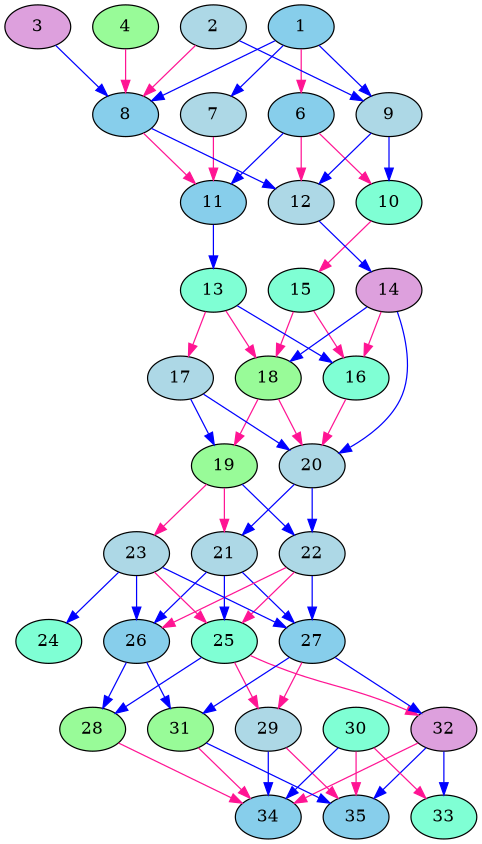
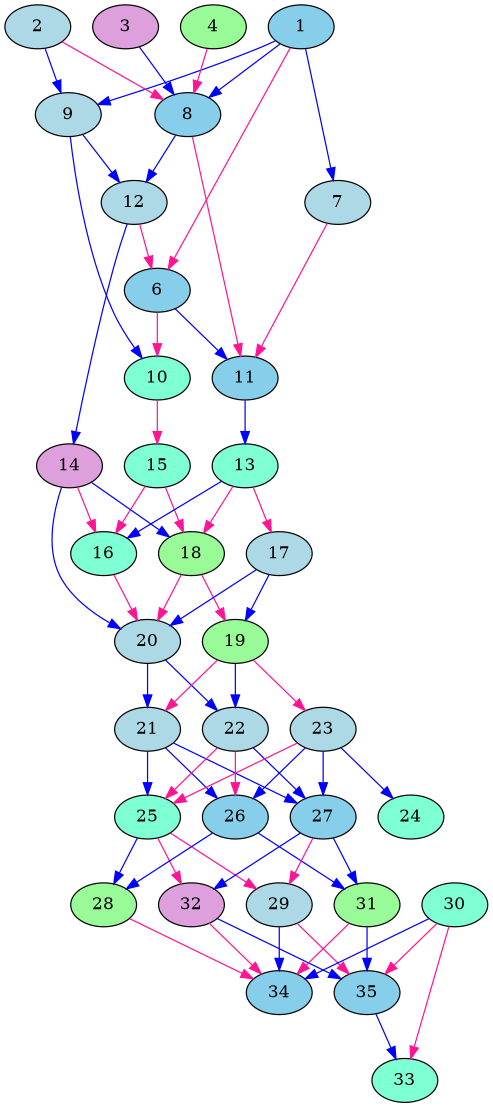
(301, 153) -> (144, 240)
(444, 767) -> (384, 1031)
